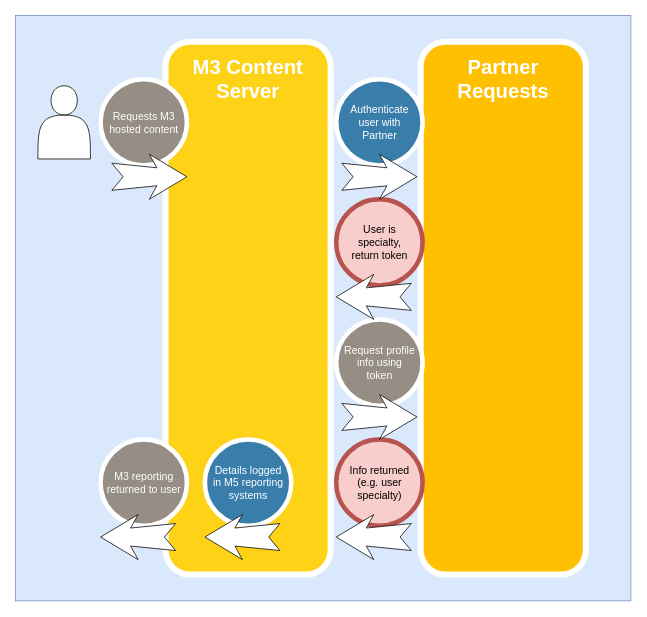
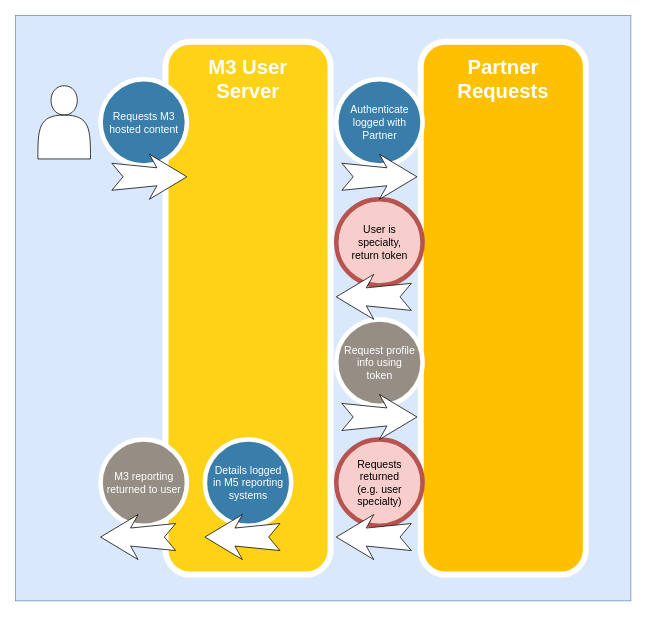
(248, 79) -> (248, 79)
(144, 122) -> (144, 122)
(380, 123) -> (380, 123)
(380, 483) -> (380, 483)
